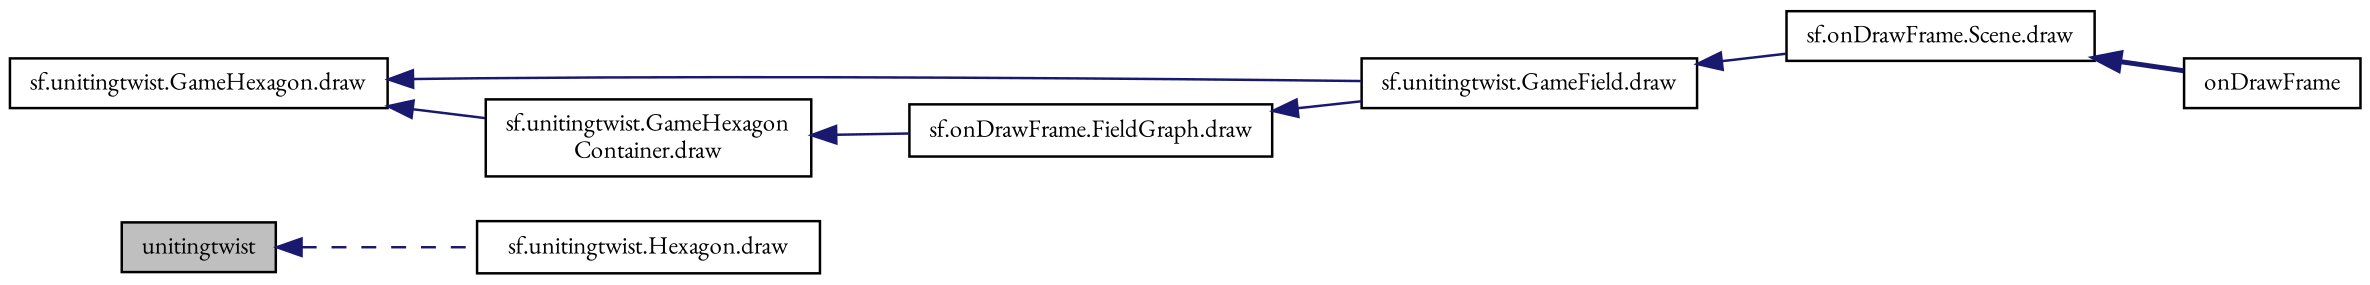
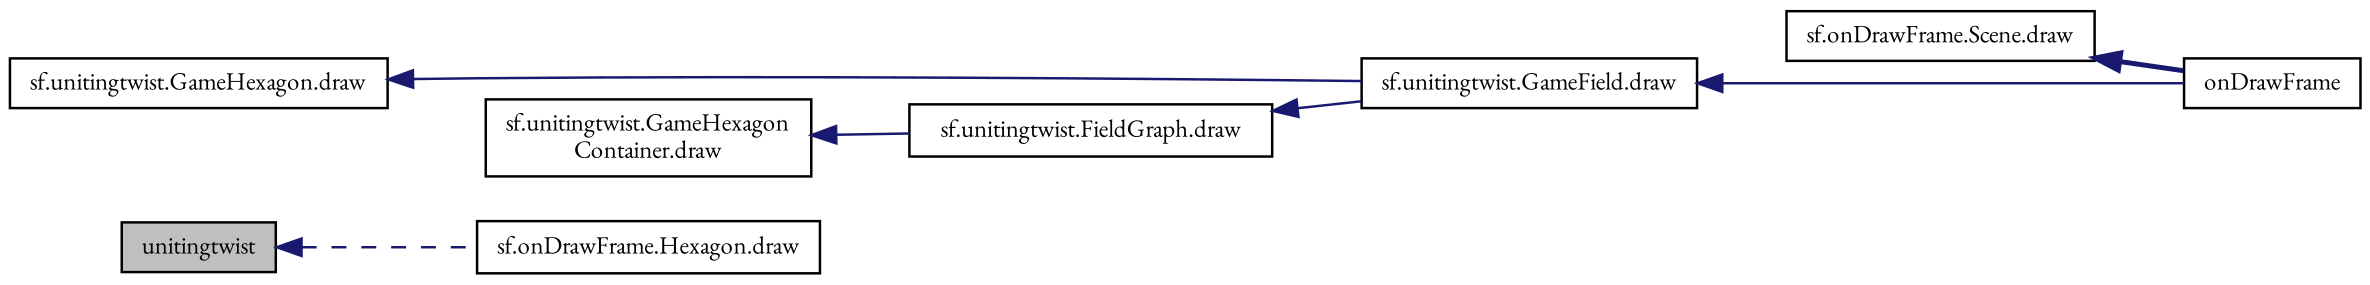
(1754, 57) -> (1953, 83)
(449, 114) -> none
(1091, 130) -> (1091, 130)
(649, 247) -> (649, 247)
